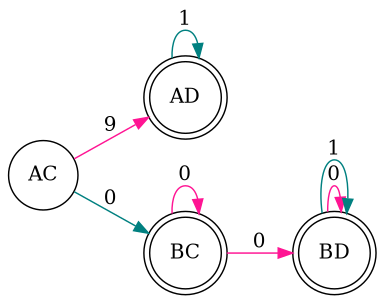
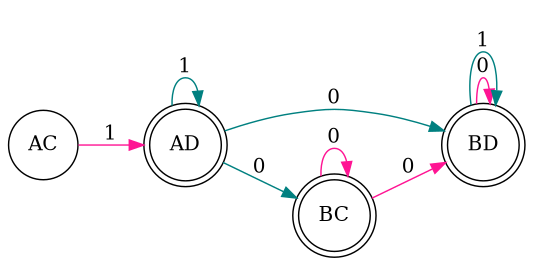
none -> (327, 110)
(111, 126) -> (111, 134)
(105, 209) -> (253, 177)
